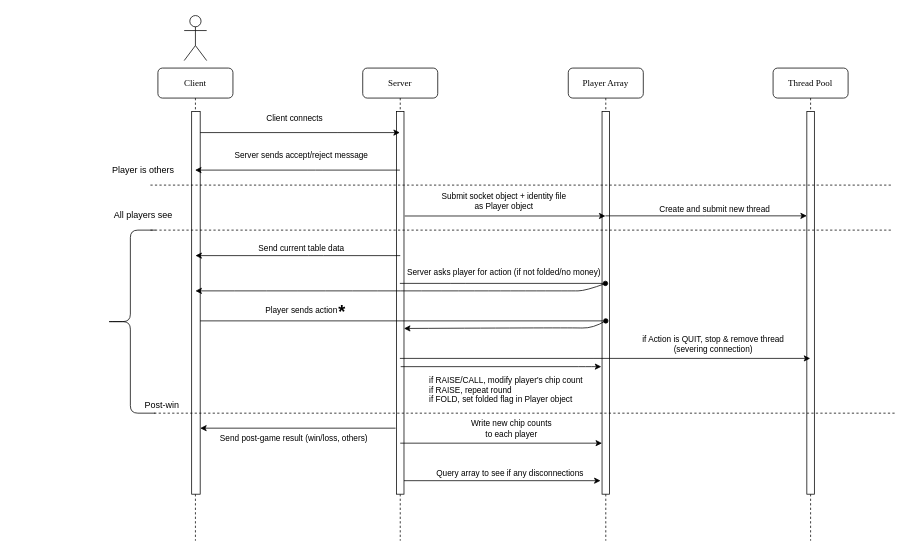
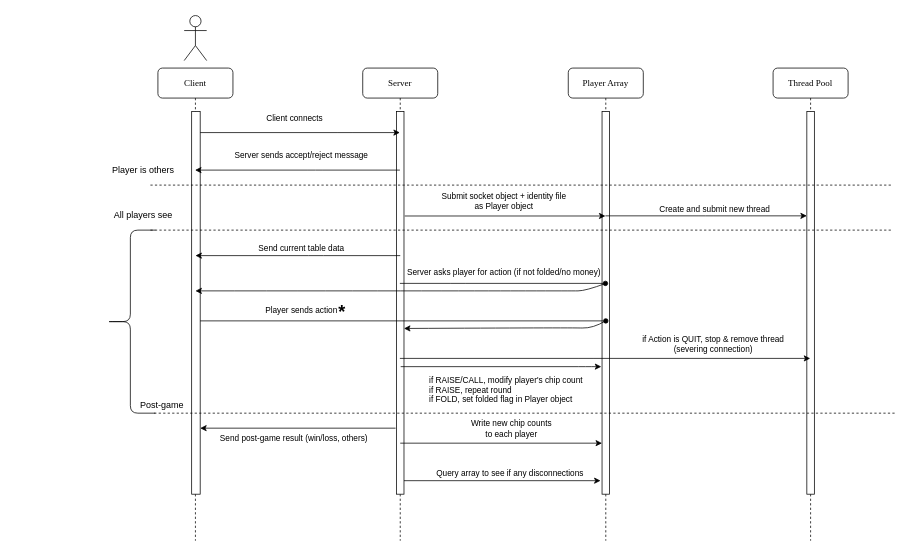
(162, 405) -> (162, 405)
